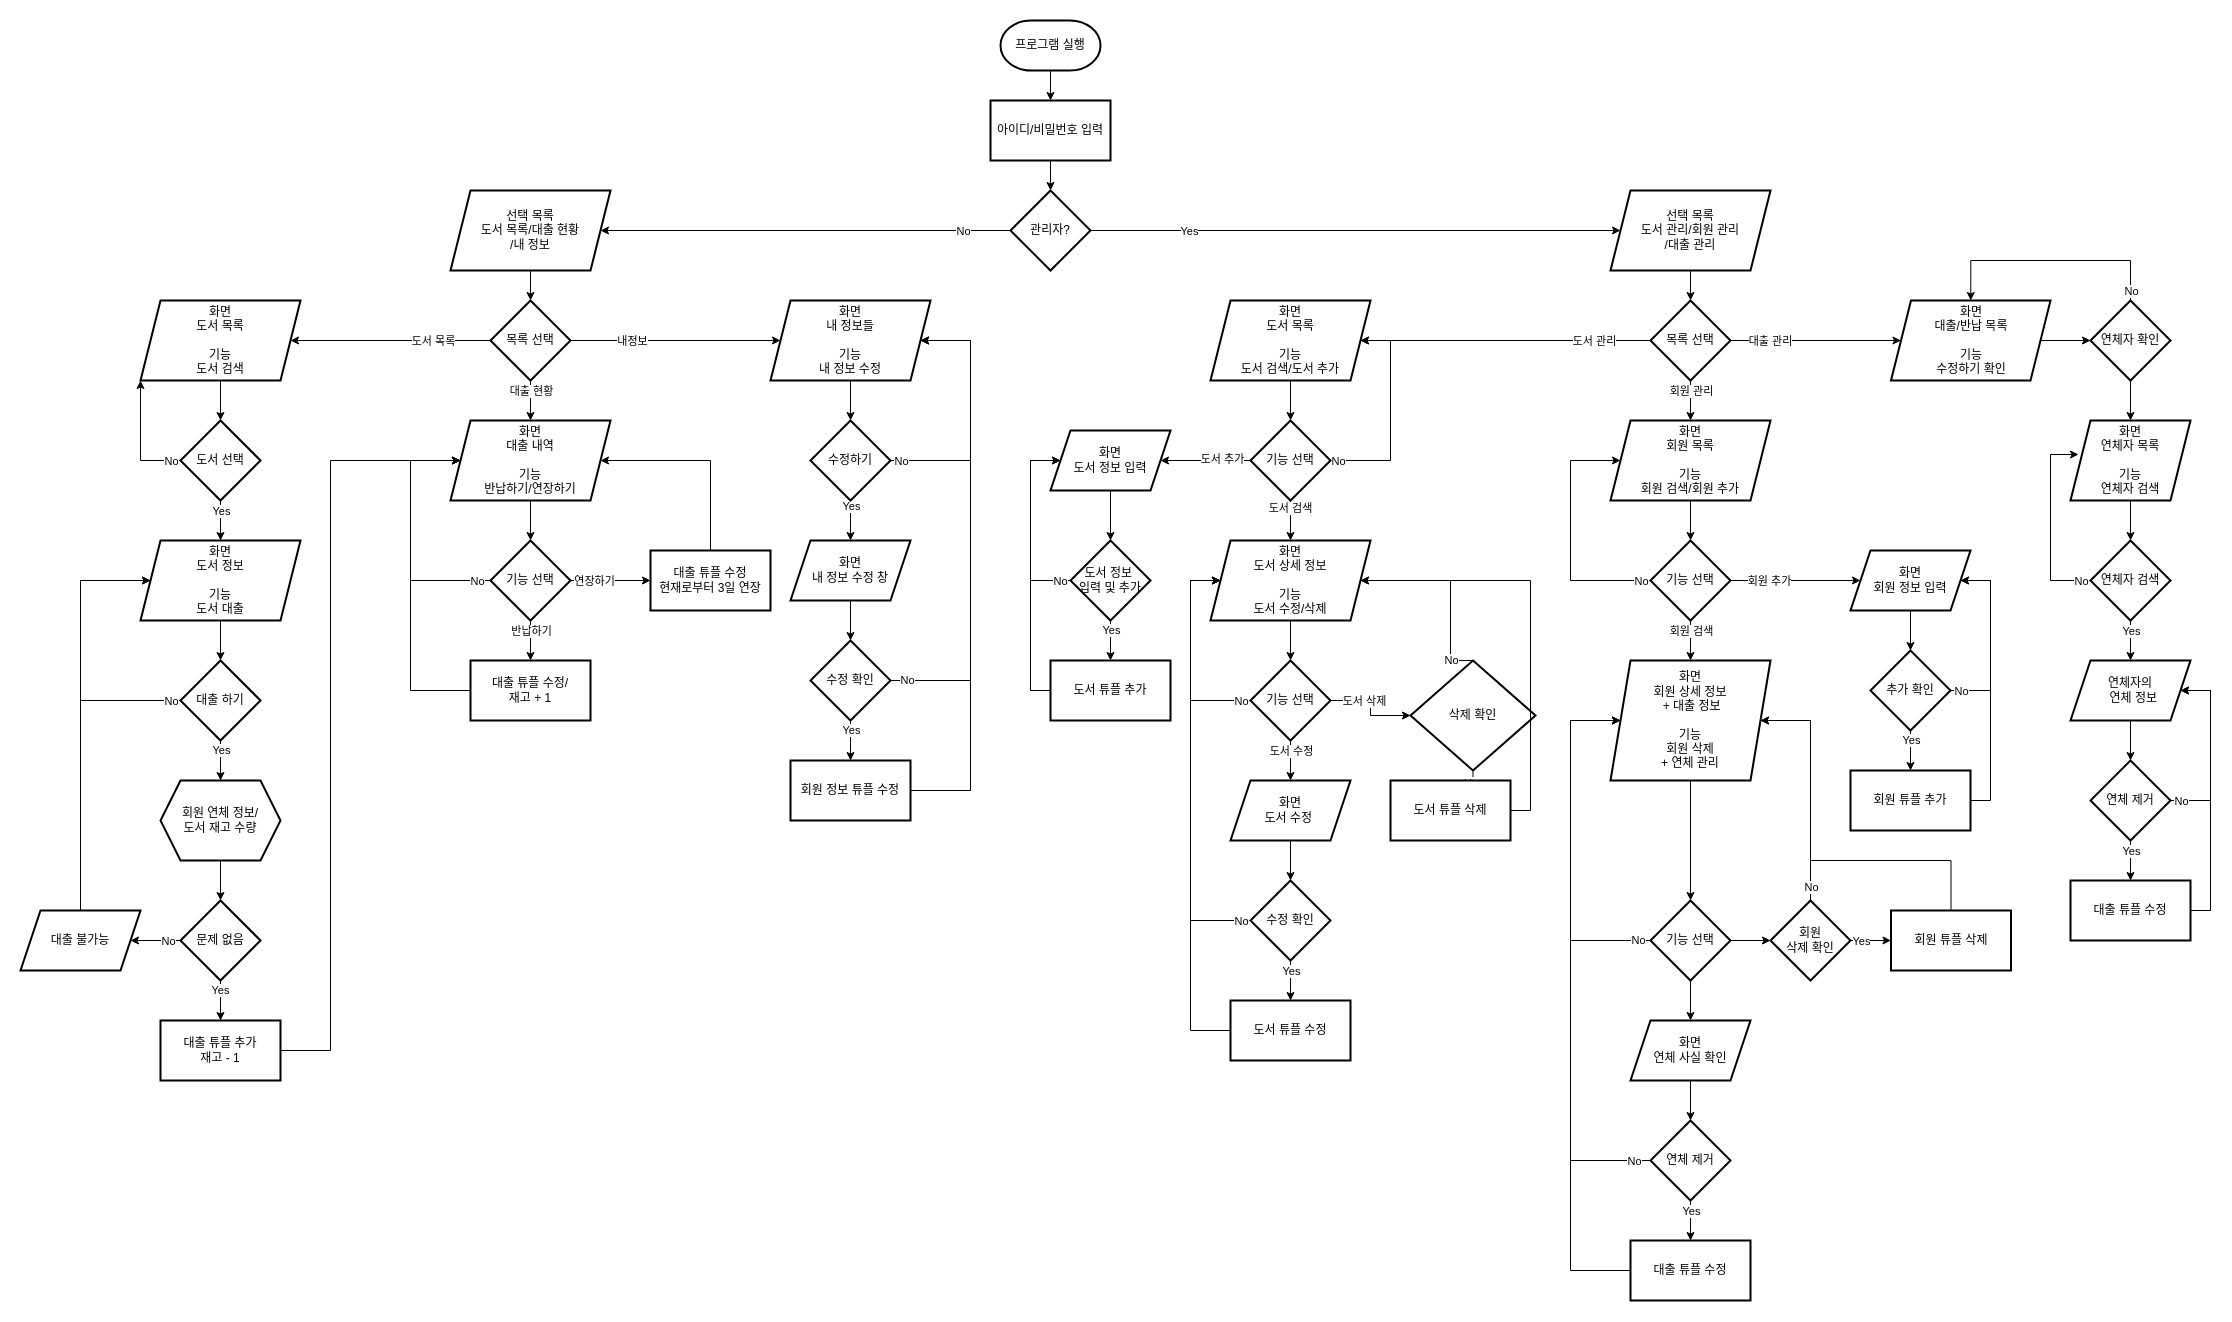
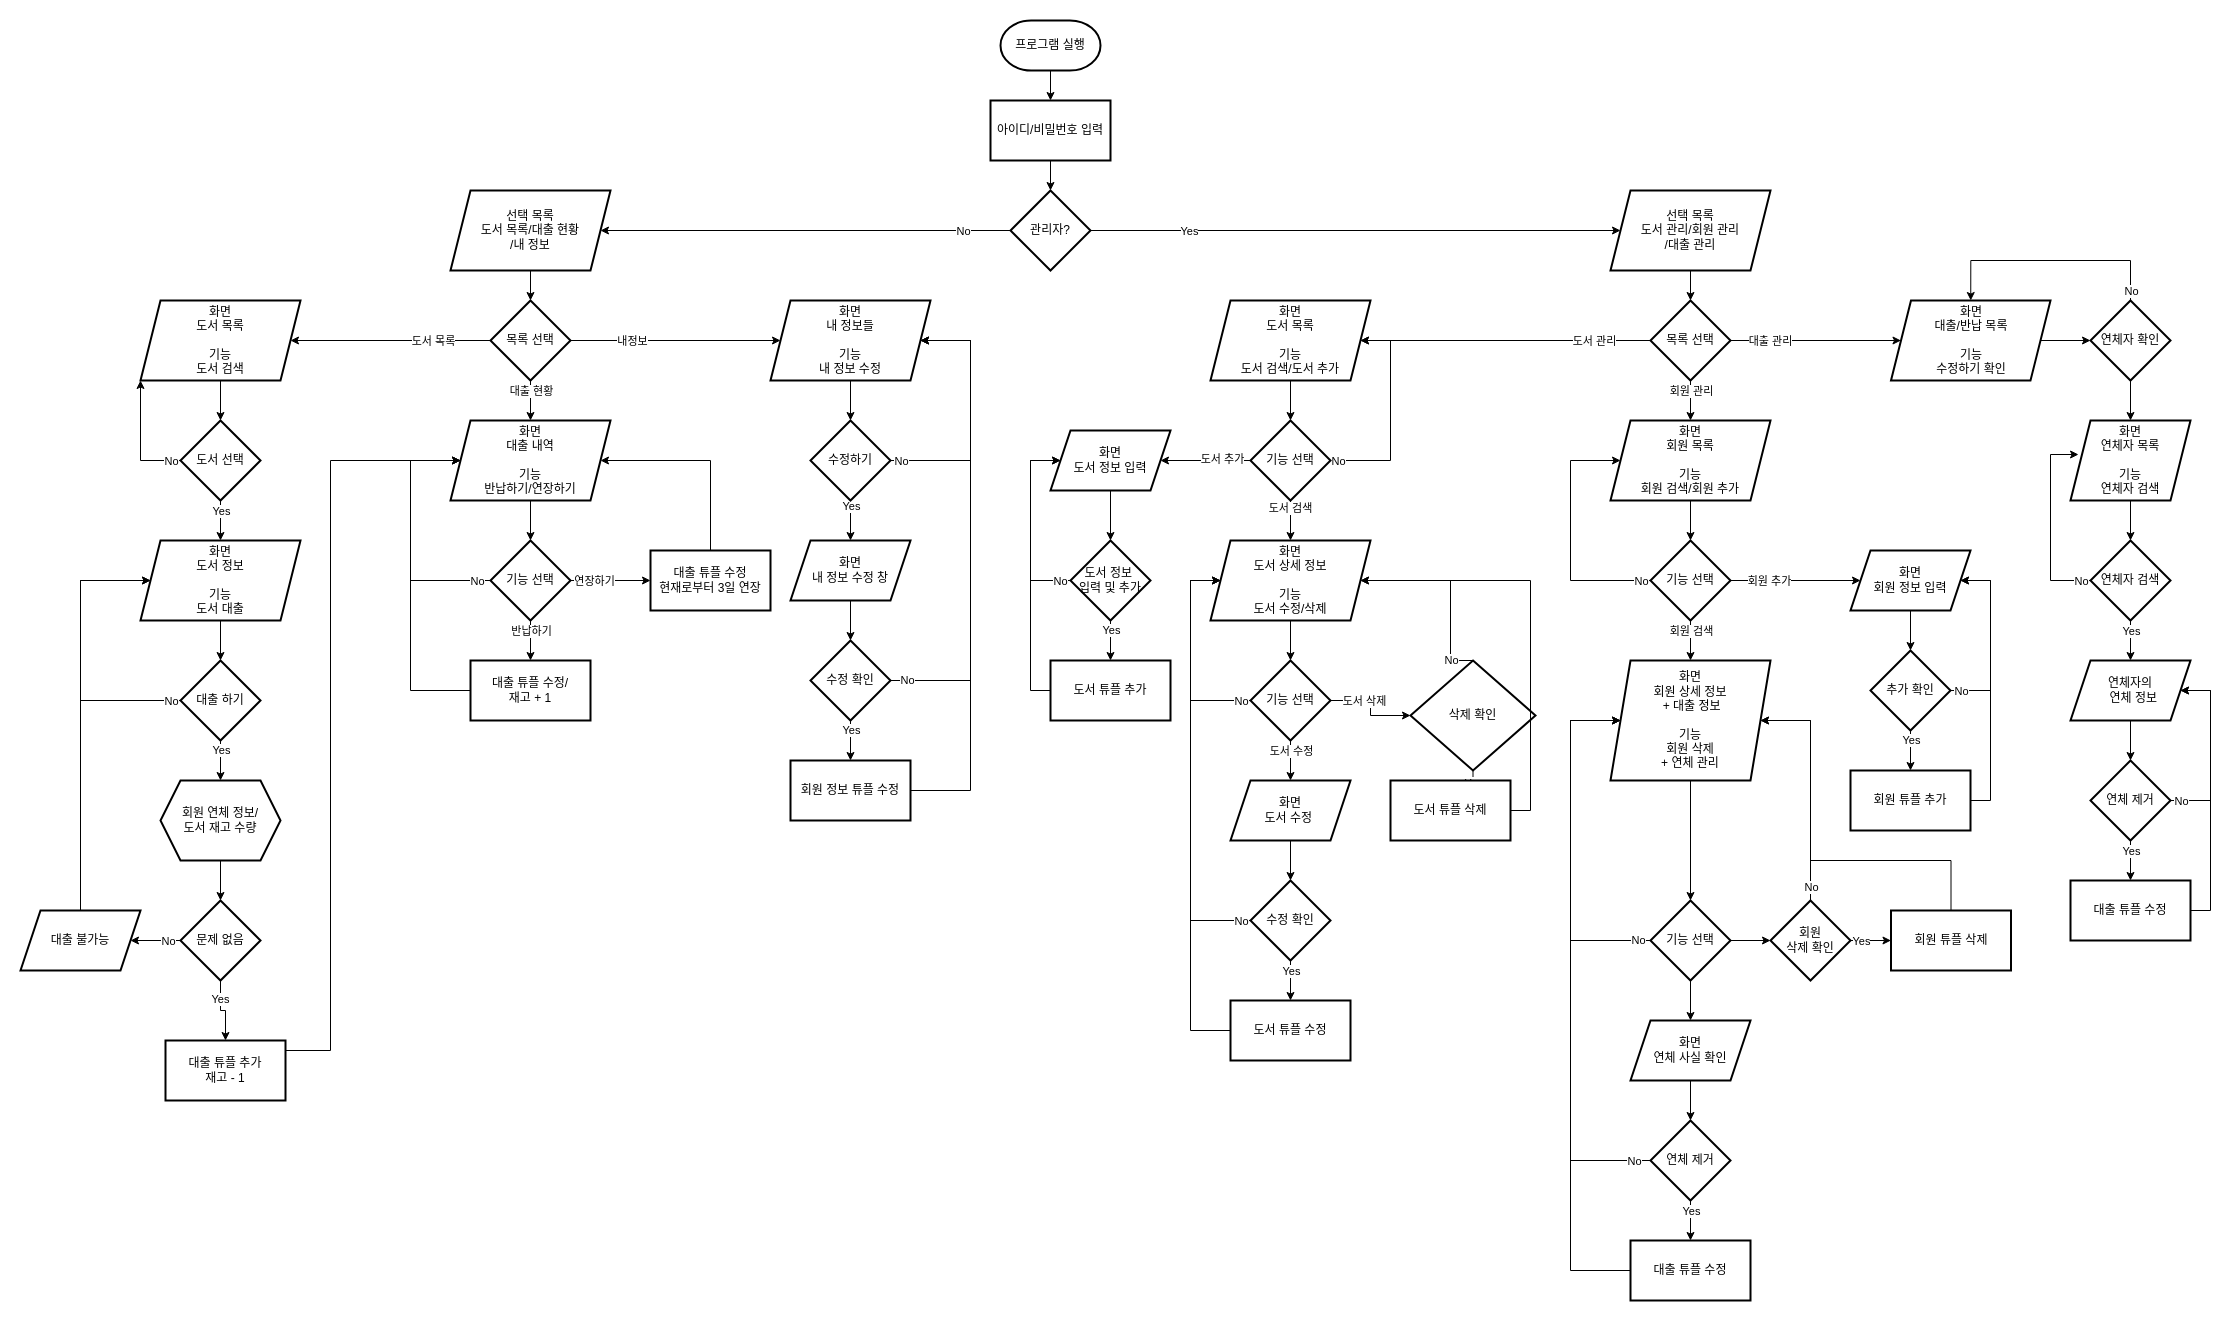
(221, 1051) -> (226, 1071)
